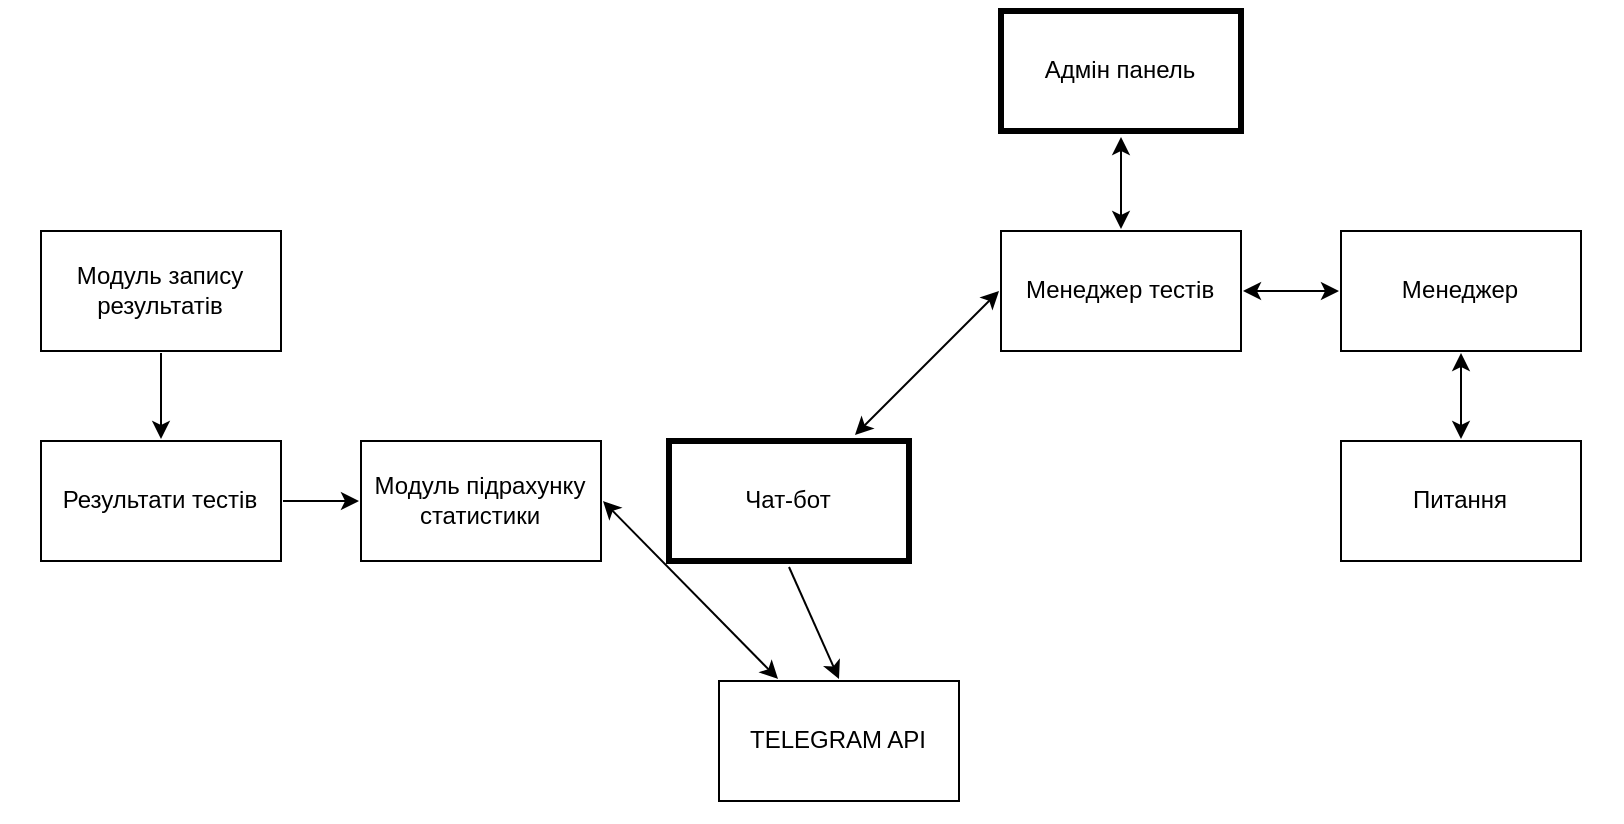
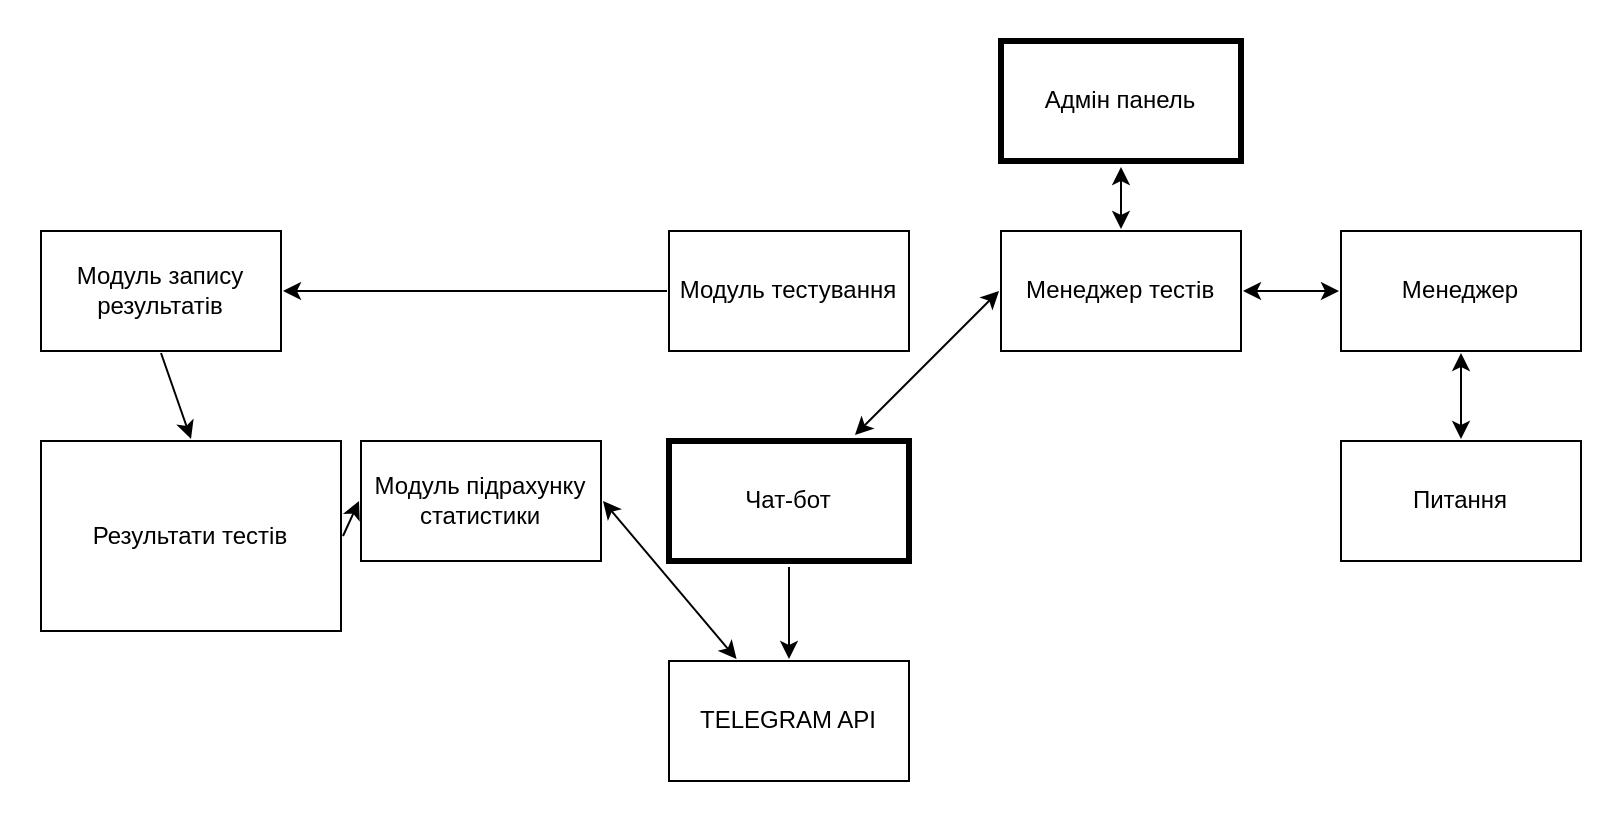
(1121, 71) -> (1121, 101)
none -> (482, 291)
none -> (789, 291)
(161, 501) -> (191, 536)
(839, 741) -> (789, 721)
